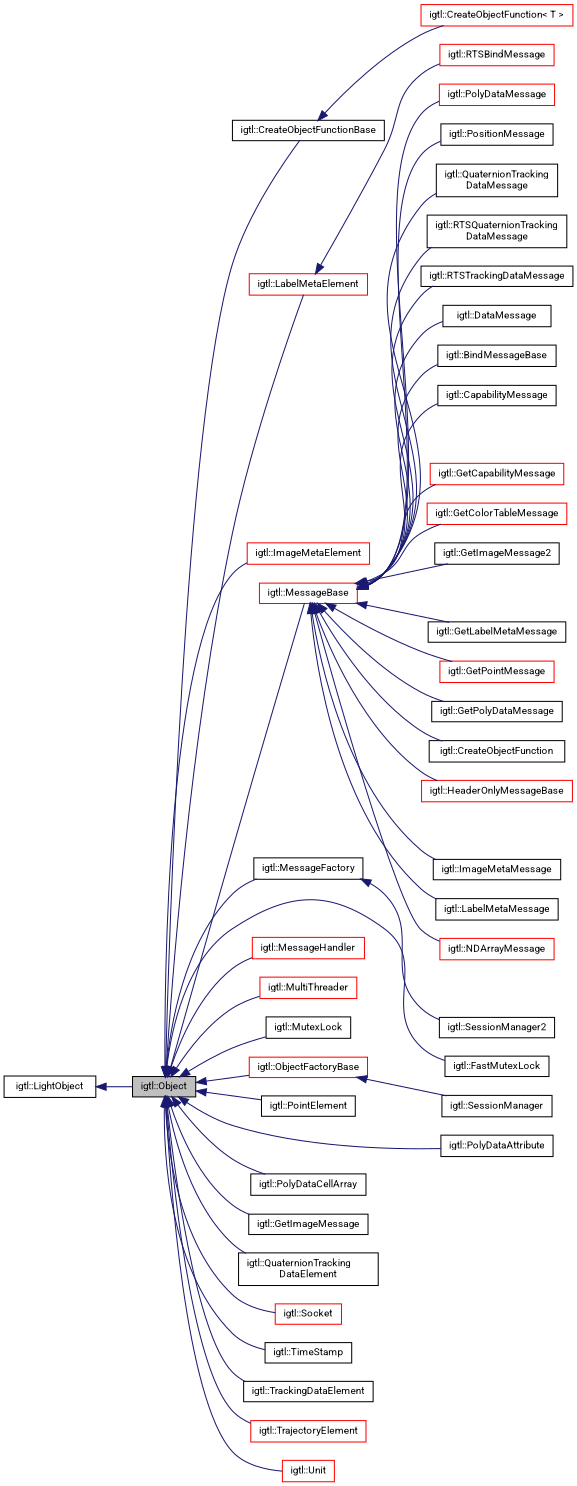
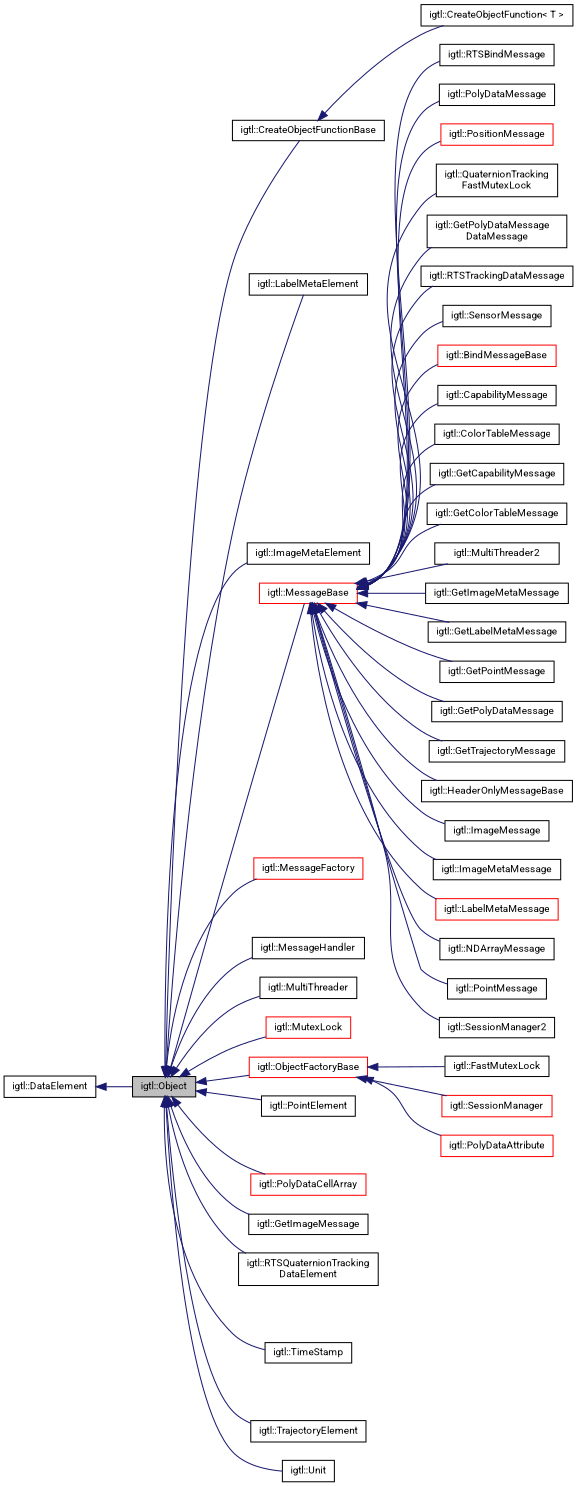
(497, 15) -> (497, 15)
(497, 55) -> (497, 55)
(497, 95) -> (497, 95)
(497, 135) -> (497, 135)
(379, 161) -> (402, 323)
(497, 180) -> (497, 180)
(497, 231) -> (497, 231)
(308, 284) -> (308, 284)
(497, 316) -> (497, 316)
(497, 356) -> (497, 356)
none -> (497, 434)
(497, 474) -> (497, 474)
(497, 514) -> (497, 514)
(308, 554) -> (308, 554)
(497, 554) -> (497, 554)
none -> (497, 593)
(497, 672) -> (497, 672)
(497, 751) -> (497, 751)
(497, 791) -> (497, 791)
none -> (497, 831)
(308, 869) -> (308, 869)
(309, 900) -> (411, 1067)
(497, 909) -> (497, 909)
(402, 937) -> (391, 897)
(308, 948) -> (308, 948)
(497, 949) -> (497, 949)
(308, 988) -> (308, 988)
none -> (497, 989)
(308, 1028) -> (308, 1028)
(50, 1087) -> (50, 1087)
(497, 1106) -> (497, 1106)
(310, 1142) -> (405, 1110)
(497, 1146) -> (497, 1146)
(308, 1185) -> (308, 1185)
(308, 1269) -> (308, 1269)
(308, 1314) -> none
(308, 1392) -> none
(308, 1431) -> (308, 1431)
(308, 1471) -> (308, 1471)
